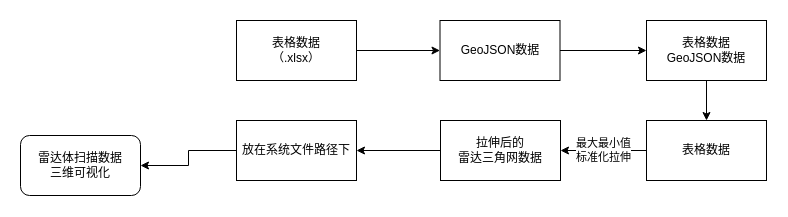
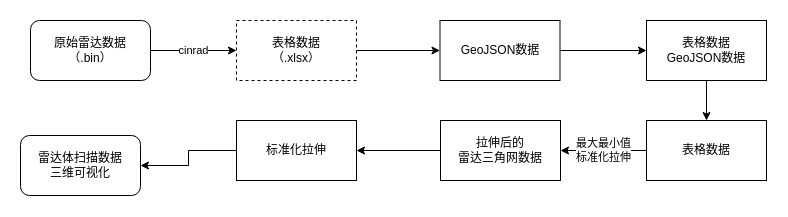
none -> (91, 51)
none -> (190, 51)
(297, 51) -> (297, 51)
(297, 151) -> (297, 151)
